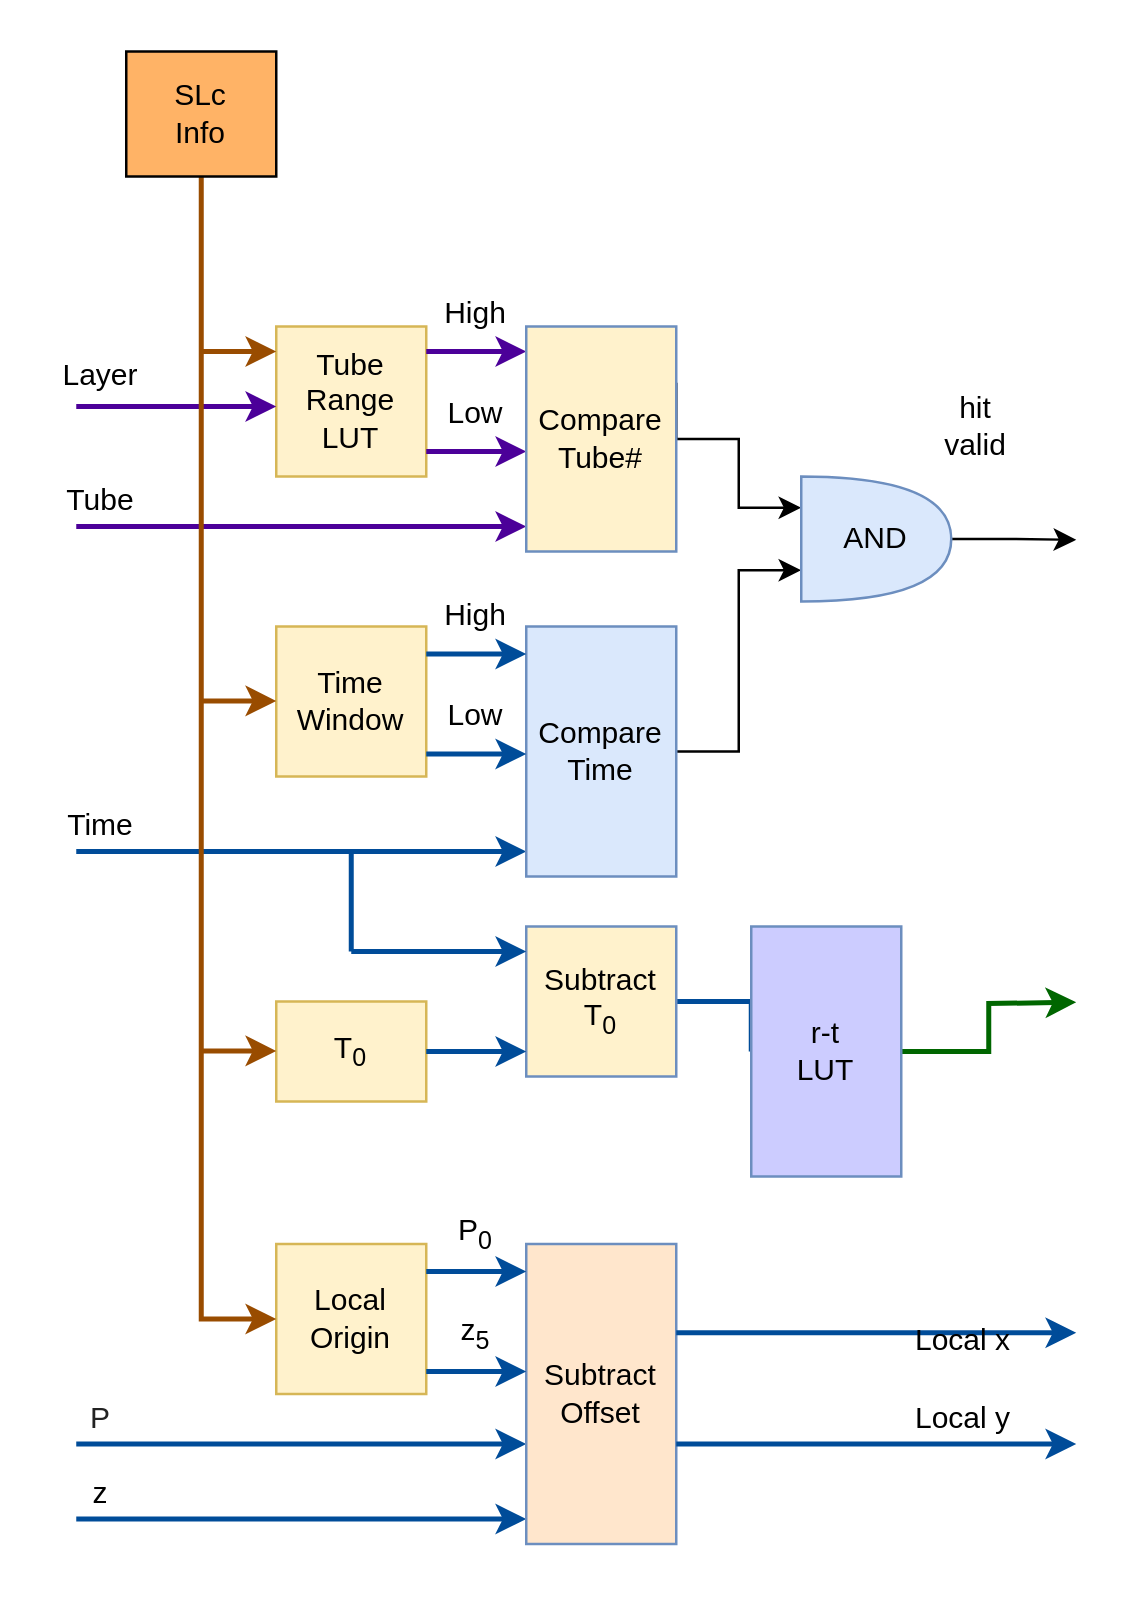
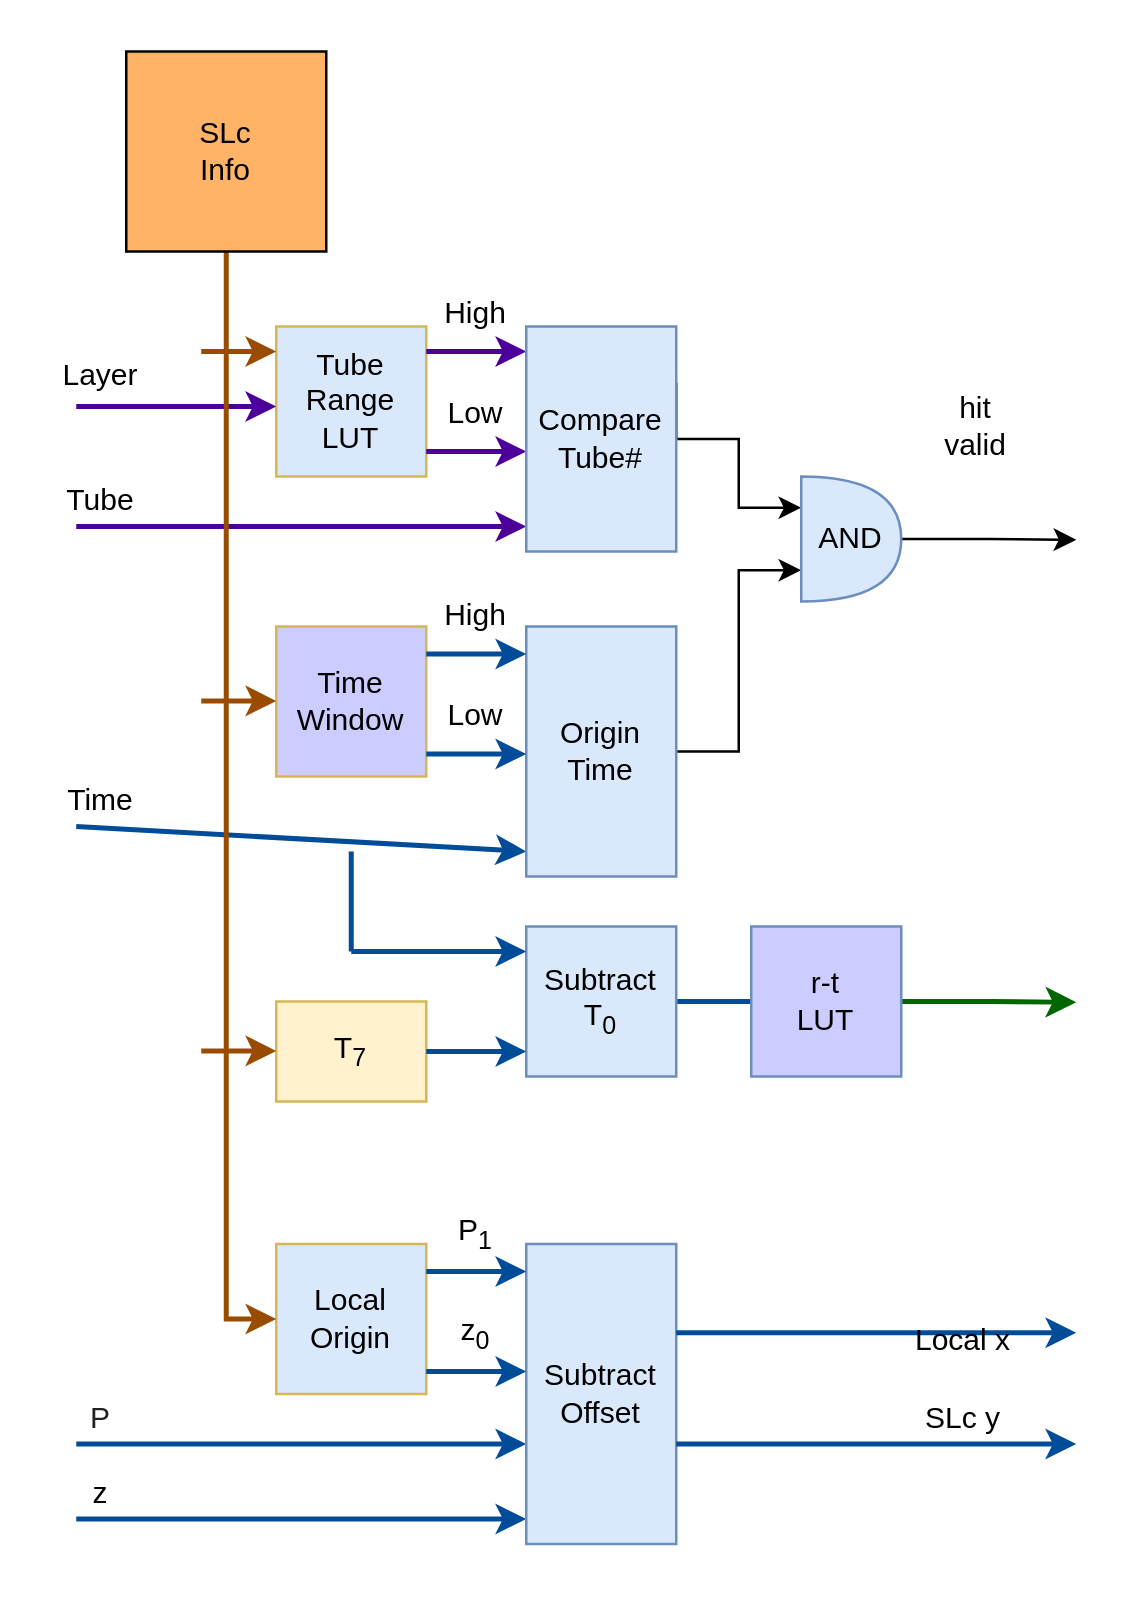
(201, 114) -> (226, 151)
(351, 401) -> (351, 401)
(601, 439) -> (601, 439)
(876, 539) -> (851, 539)
(351, 701) -> (351, 701)
(601, 751) -> (601, 751)
(101, 826) -> (101, 801)
(601, 1001) -> (601, 1001)
(351, 1051) -> (351, 1051)
(826, 1051) -> (826, 1001)
(476, 1234) -> (476, 1234)
(351, 1319) -> (351, 1319)
(476, 1334) -> (476, 1334)
(601, 1394) -> (601, 1394)
(964, 1419) -> (964, 1419)
